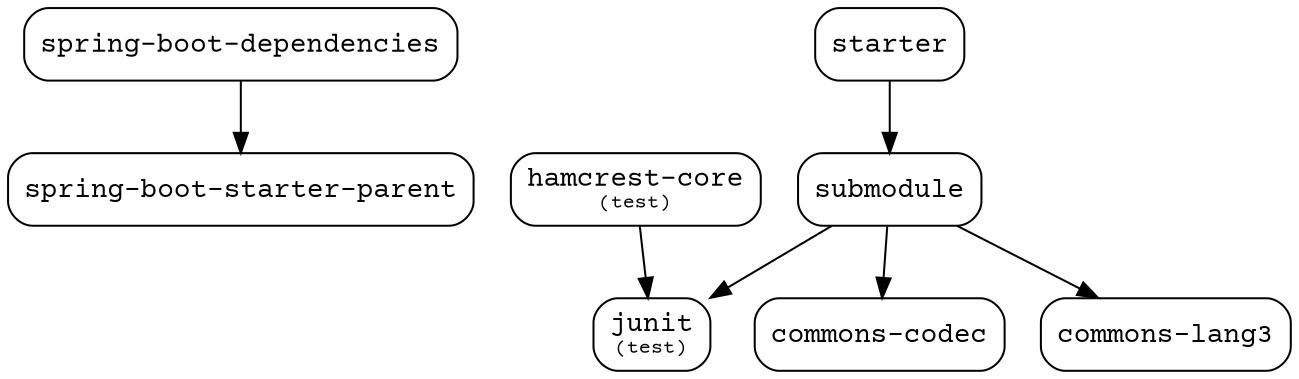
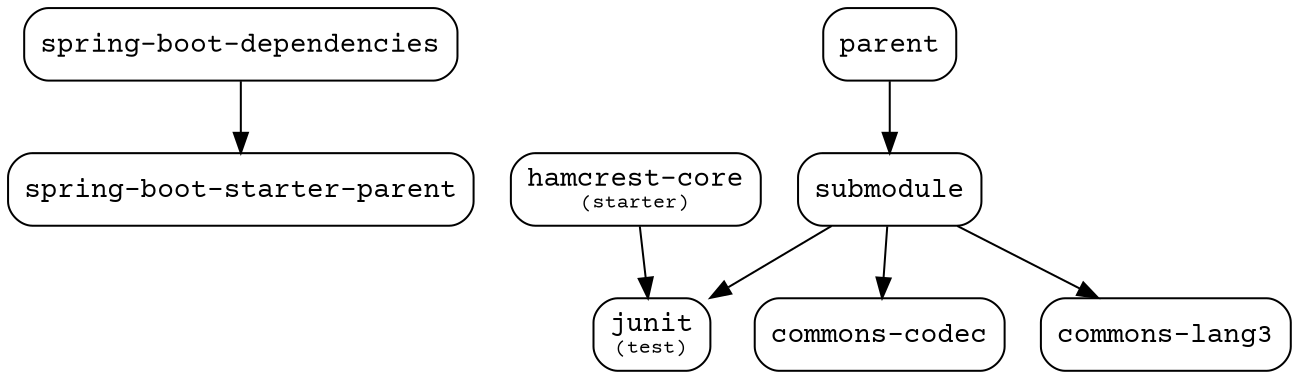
(890, 44) -> (890, 44)
(636, 202) -> (636, 202)
